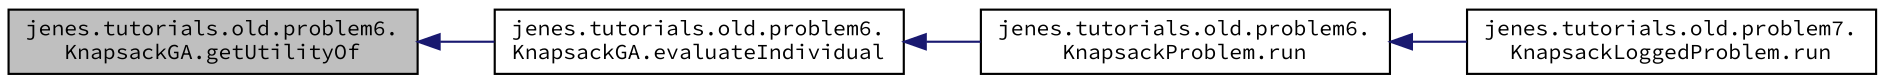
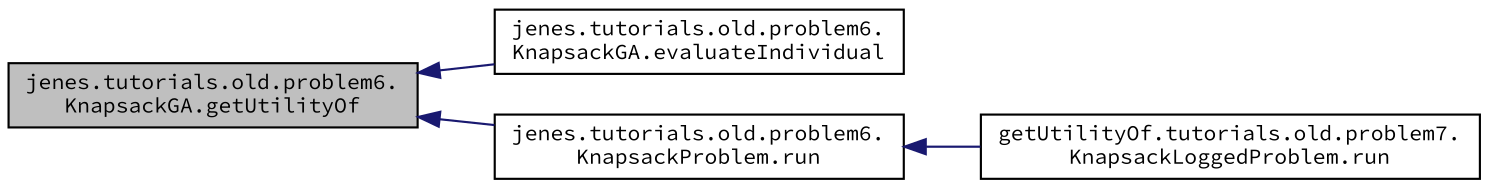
(953, 42) -> (467, 122)
(1672, 42) -> (1230, 147)
